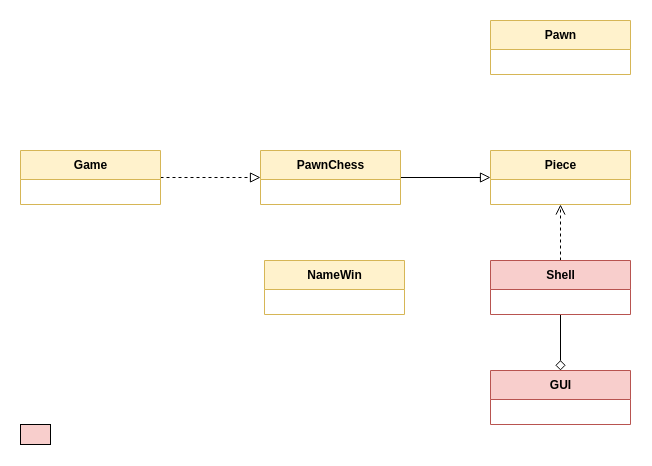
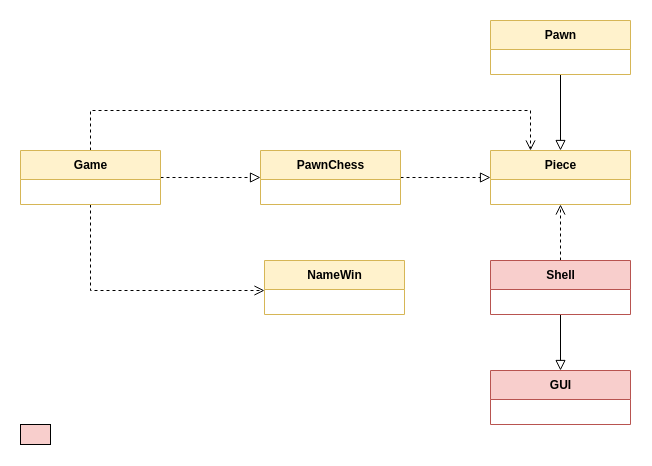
none -> (561, 108)
none -> (309, 111)
(441, 178) -> (441, 178)
none -> (134, 291)
(561, 360) -> (561, 360)
